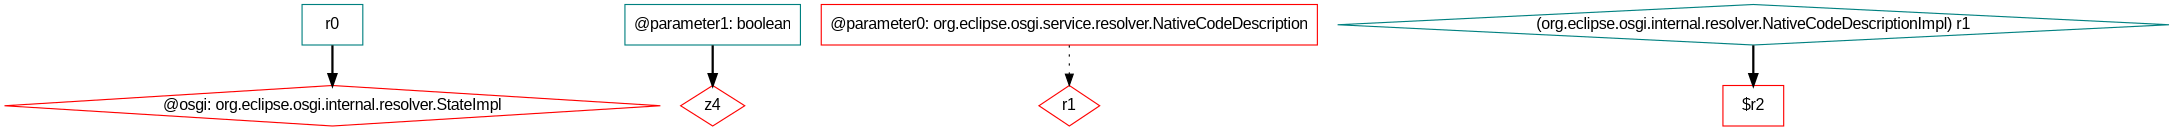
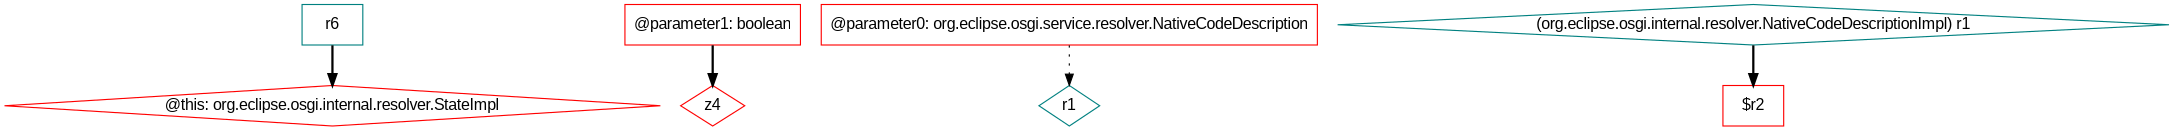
(332, 25) -> (332, 25)
(713, 25) -> (713, 25)
(332, 106) -> (332, 106)
(1069, 106) -> (1069, 106)
